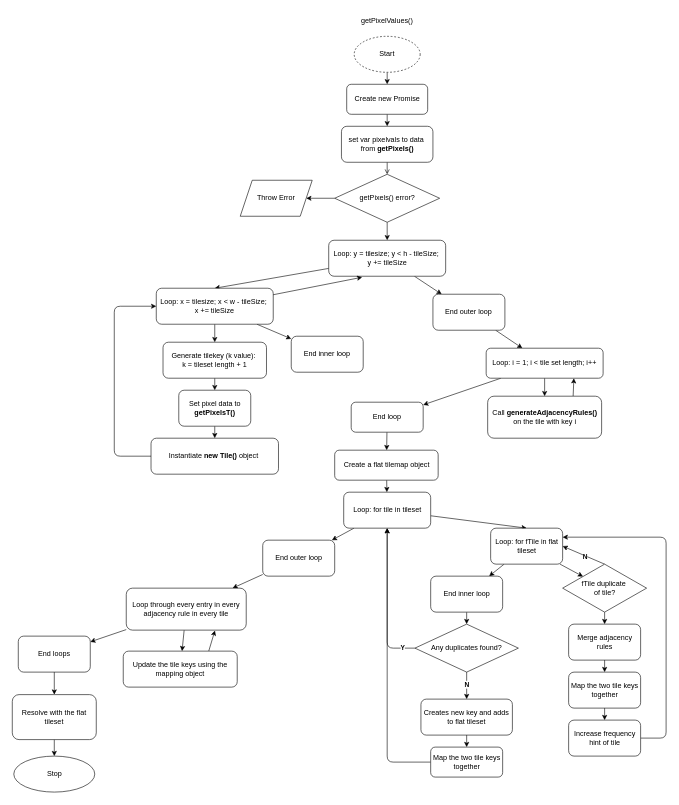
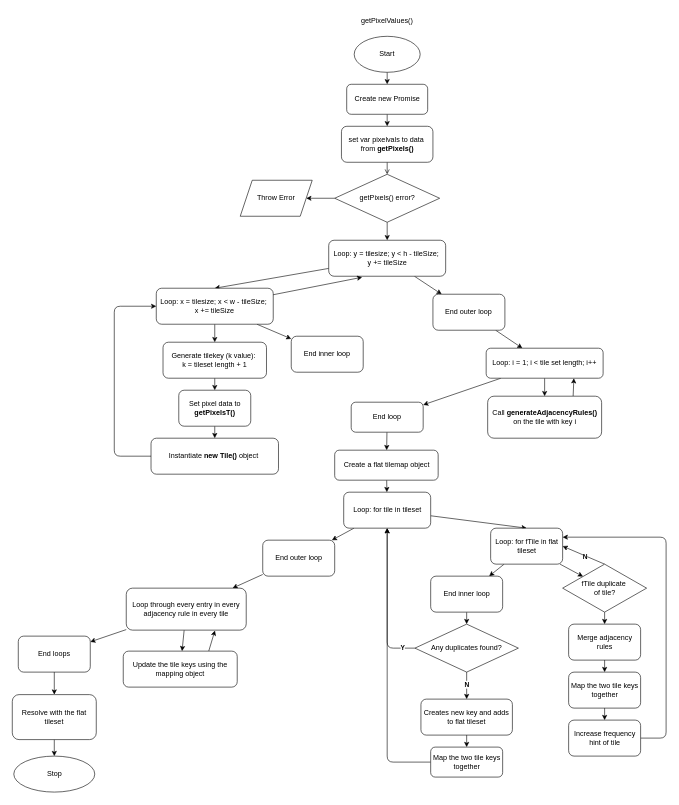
(387, 54) -> (387, 54)
